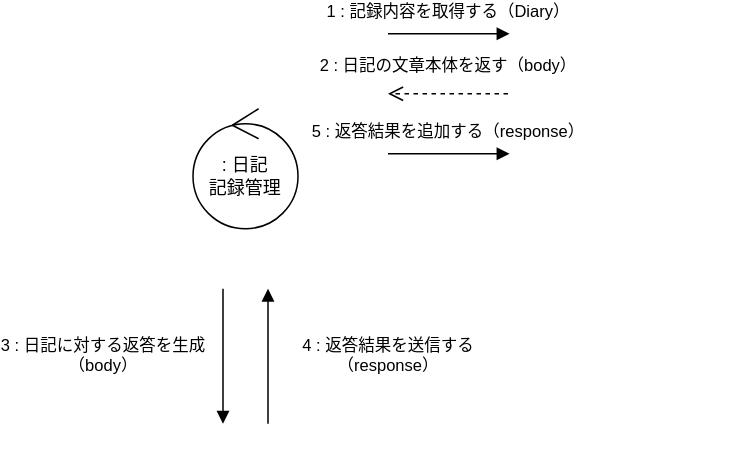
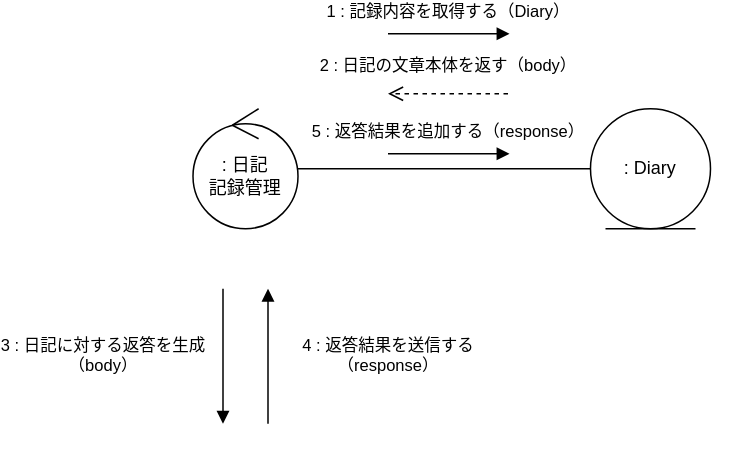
none -> (444, 169)
none -> (650, 169)
